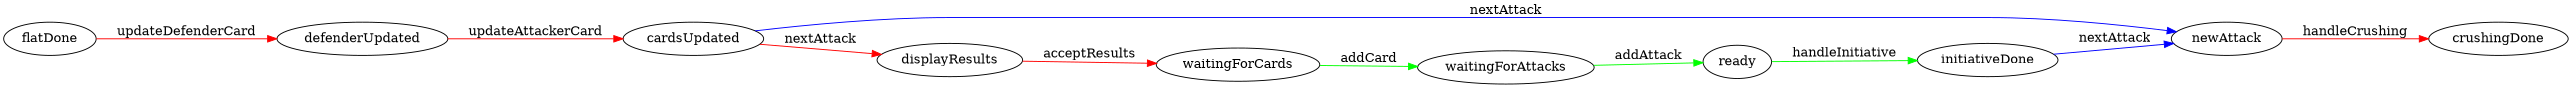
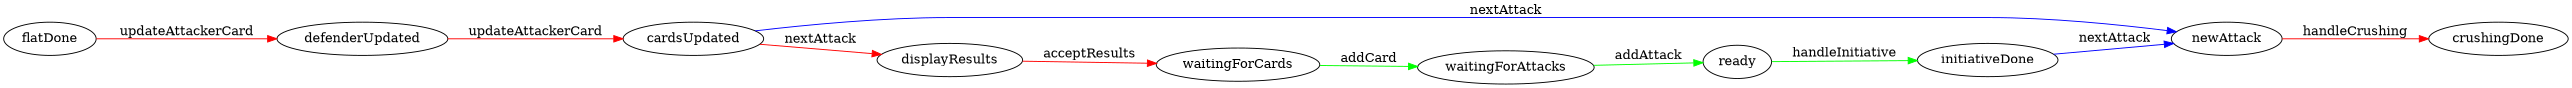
(187, 32) -> (187, 32)
